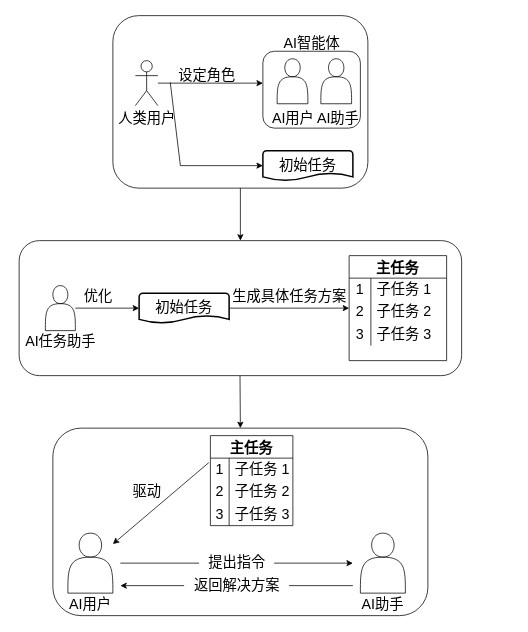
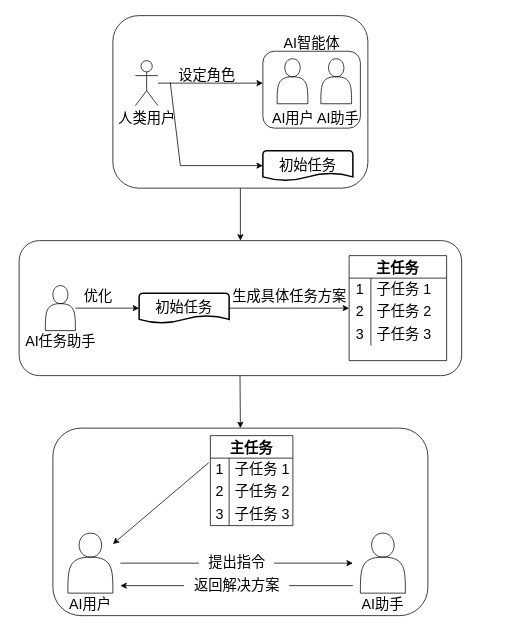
(147, 492) -> none
